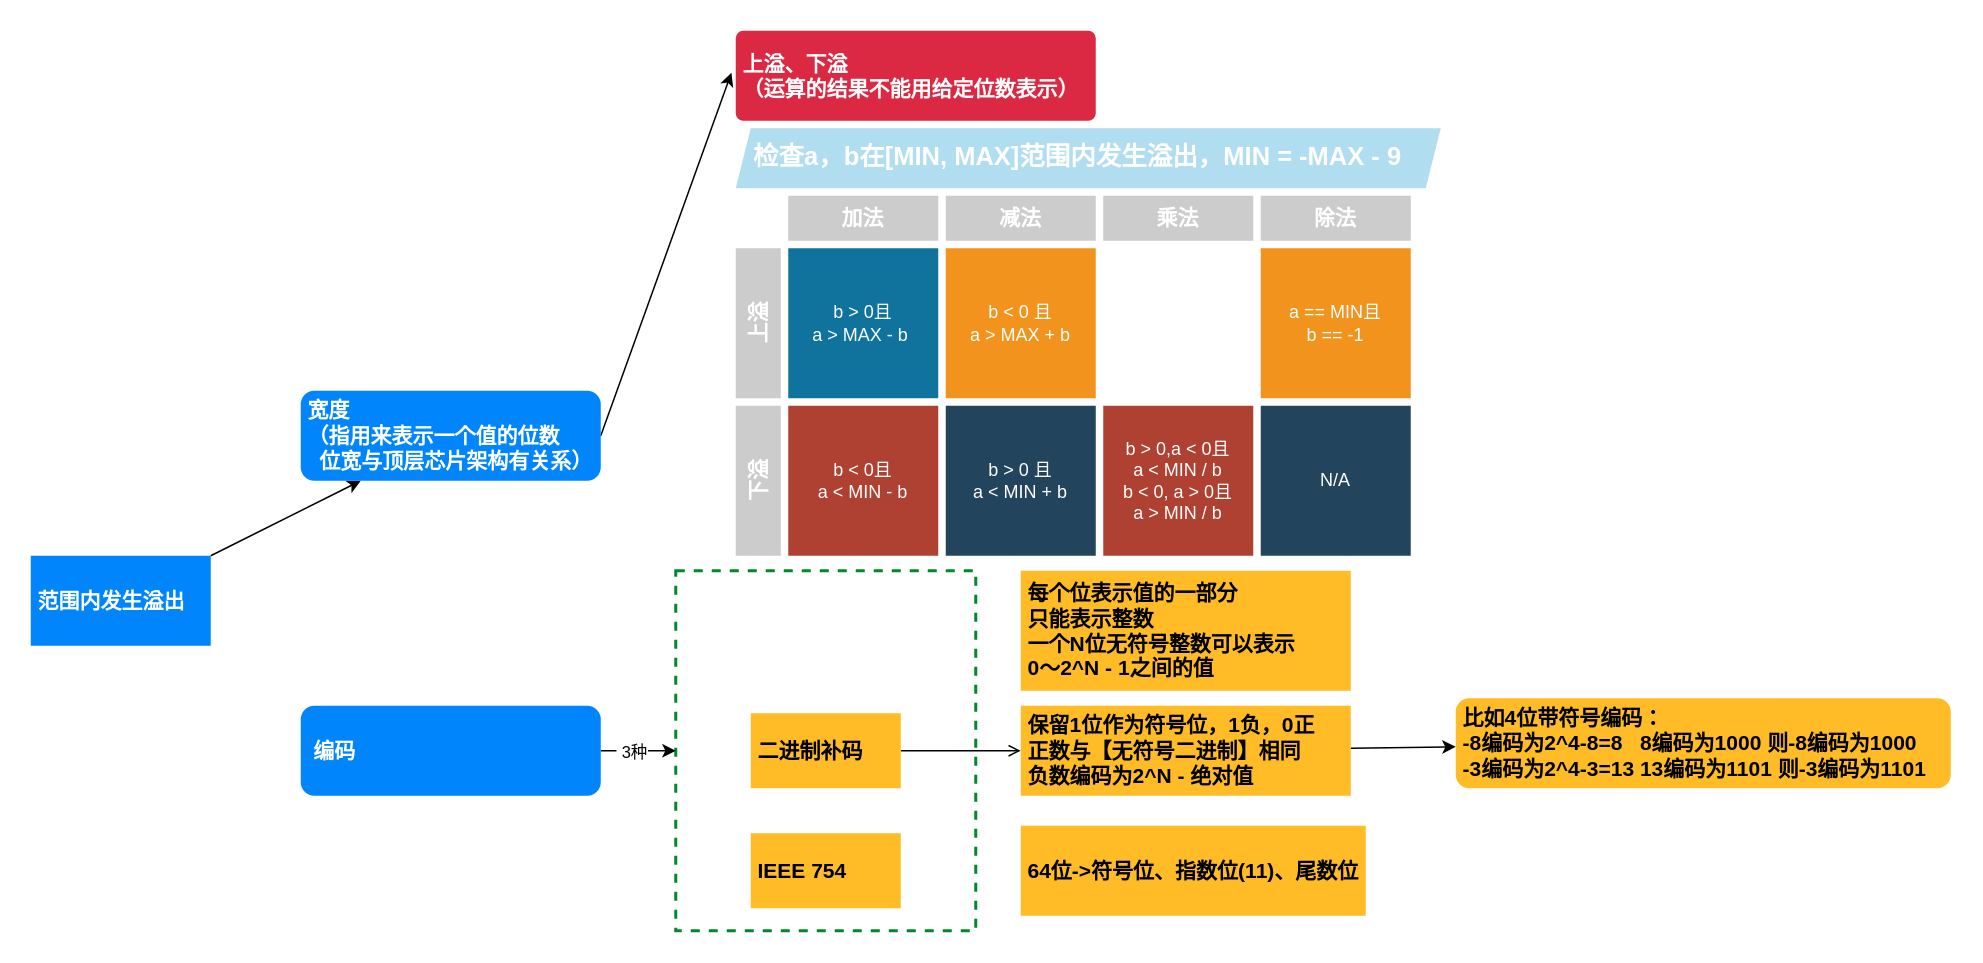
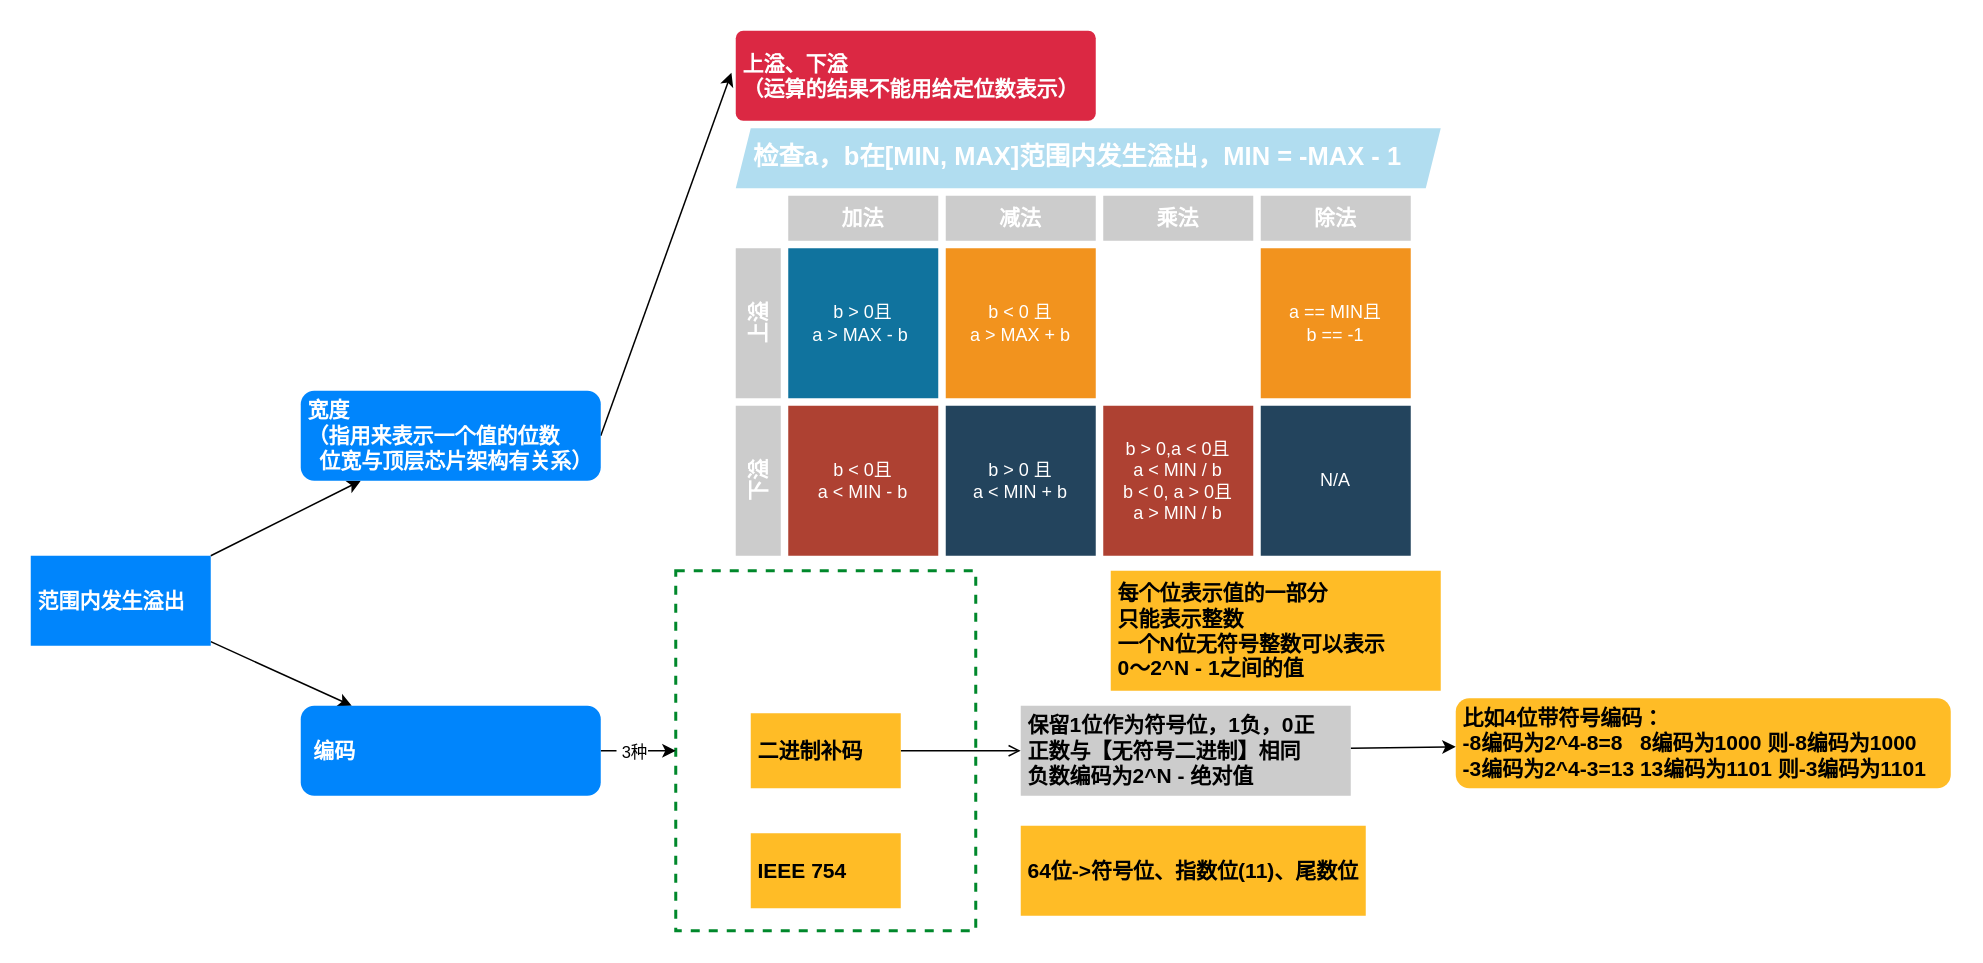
(1073, 158) -> (1073, 158)
(1186, 631) -> (1276, 631)
none -> (276, 672)
(1186, 751) -> (1186, 751)
